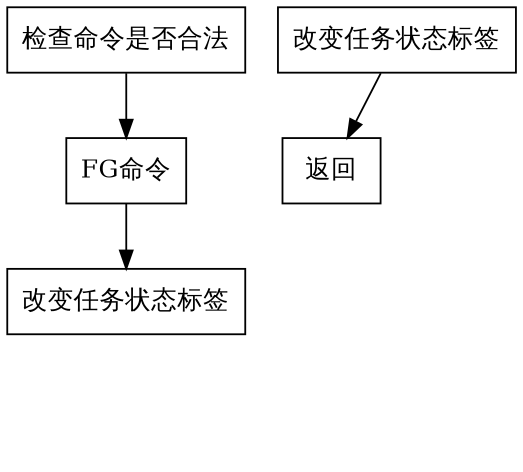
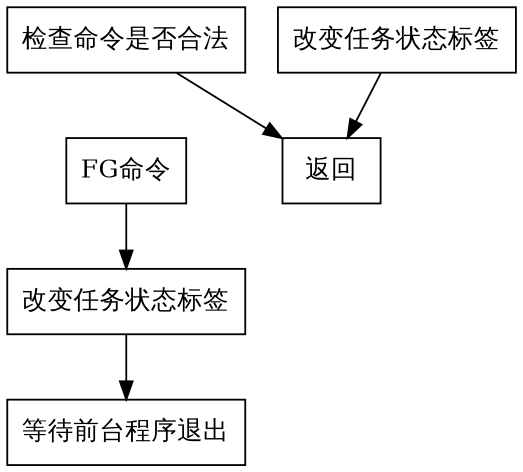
(126, 96) -> (221, 101)
none -> (126, 432)
